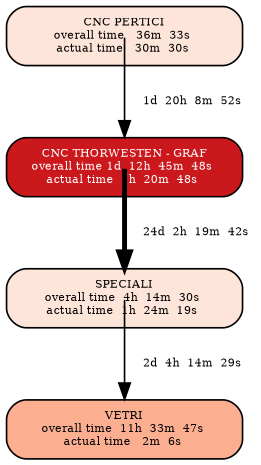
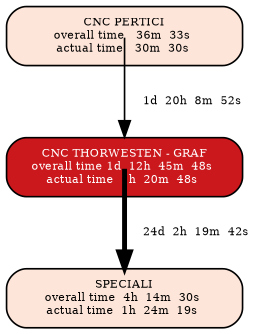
(125, 429) -> none
